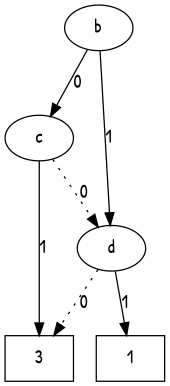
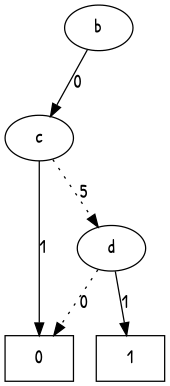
(105, 132) -> none
(84, 193) -> (84, 193)
(39, 358) -> (39, 358)
